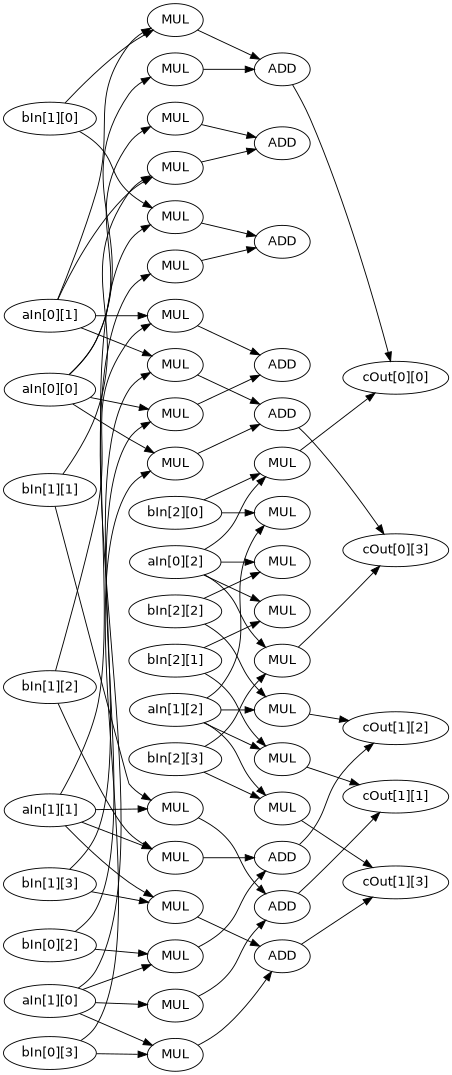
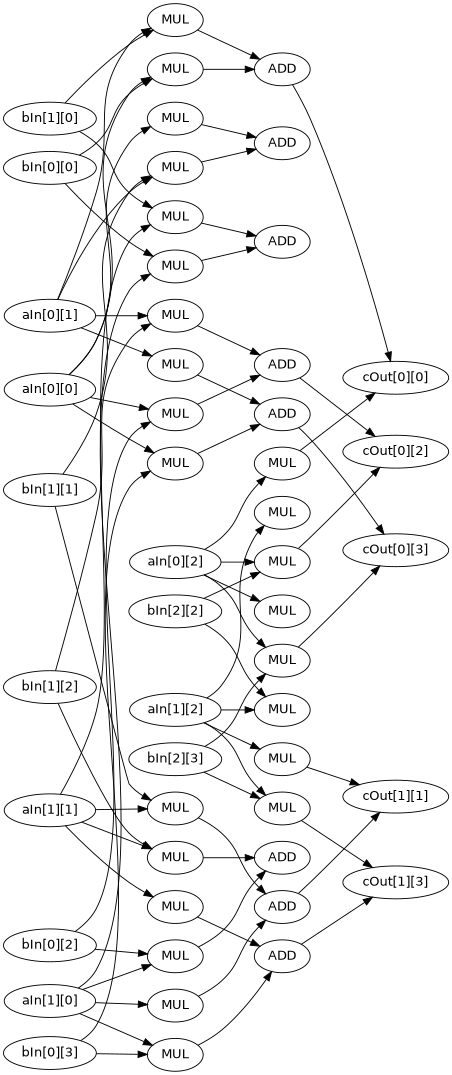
none -> (50, 168)
none -> (396, 452)
(175, 513) -> none
(175, 661) -> none
(396, 728) -> none
(50, 884) -> none
